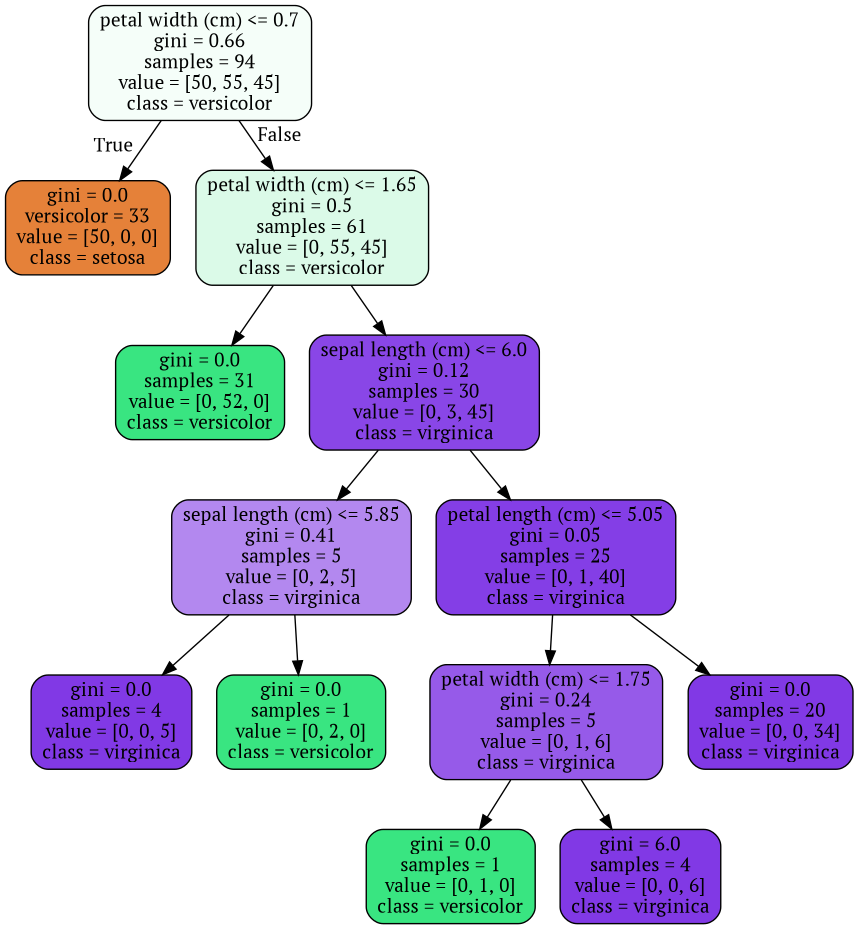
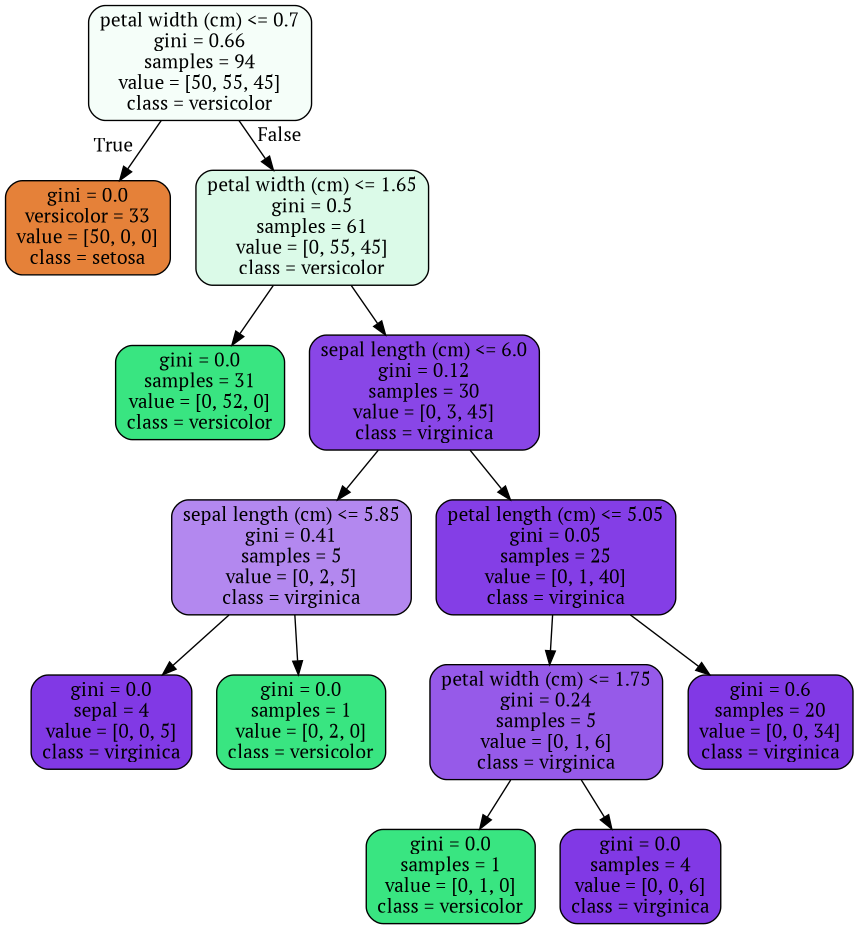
(111, 722) -> (111, 722)
(771, 722) -> (771, 722)
(640, 877) -> (640, 877)
